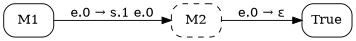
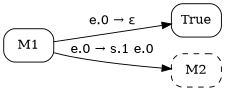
(257, 20) -> (108, 34)
